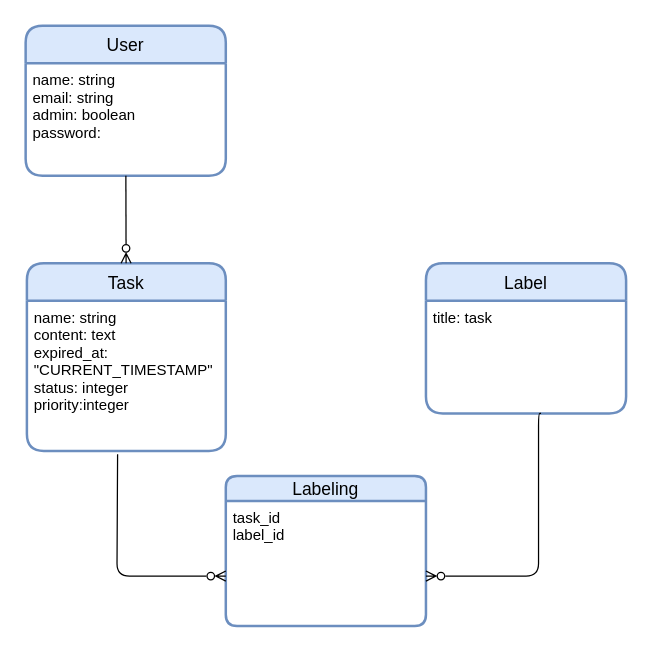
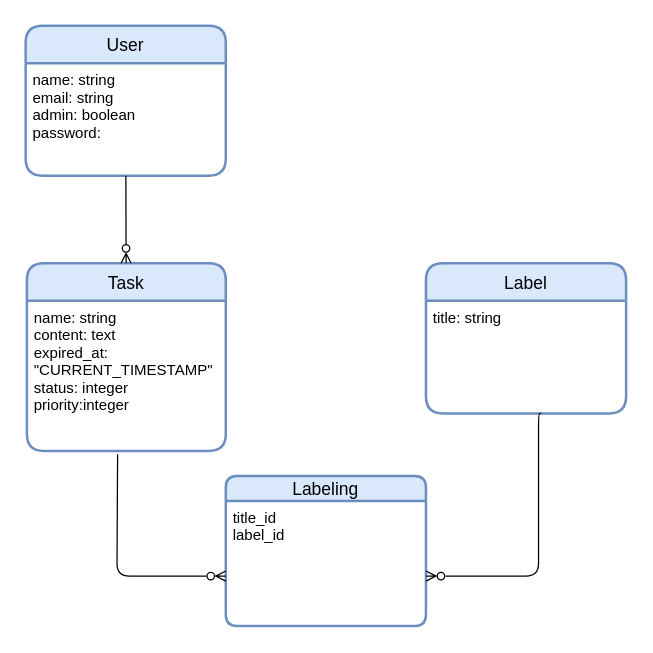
(471, 318) -> (477, 318)
(260, 518) -> (260, 518)
